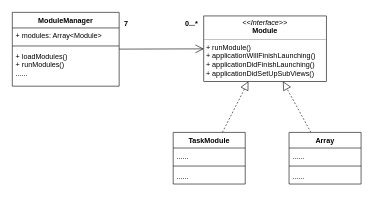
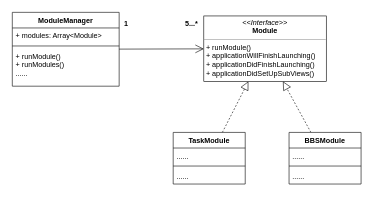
(126, 24) -> (126, 24)
(191, 24) -> (191, 24)
(43, 56) -> (40, 56)
(325, 140) -> (325, 140)
